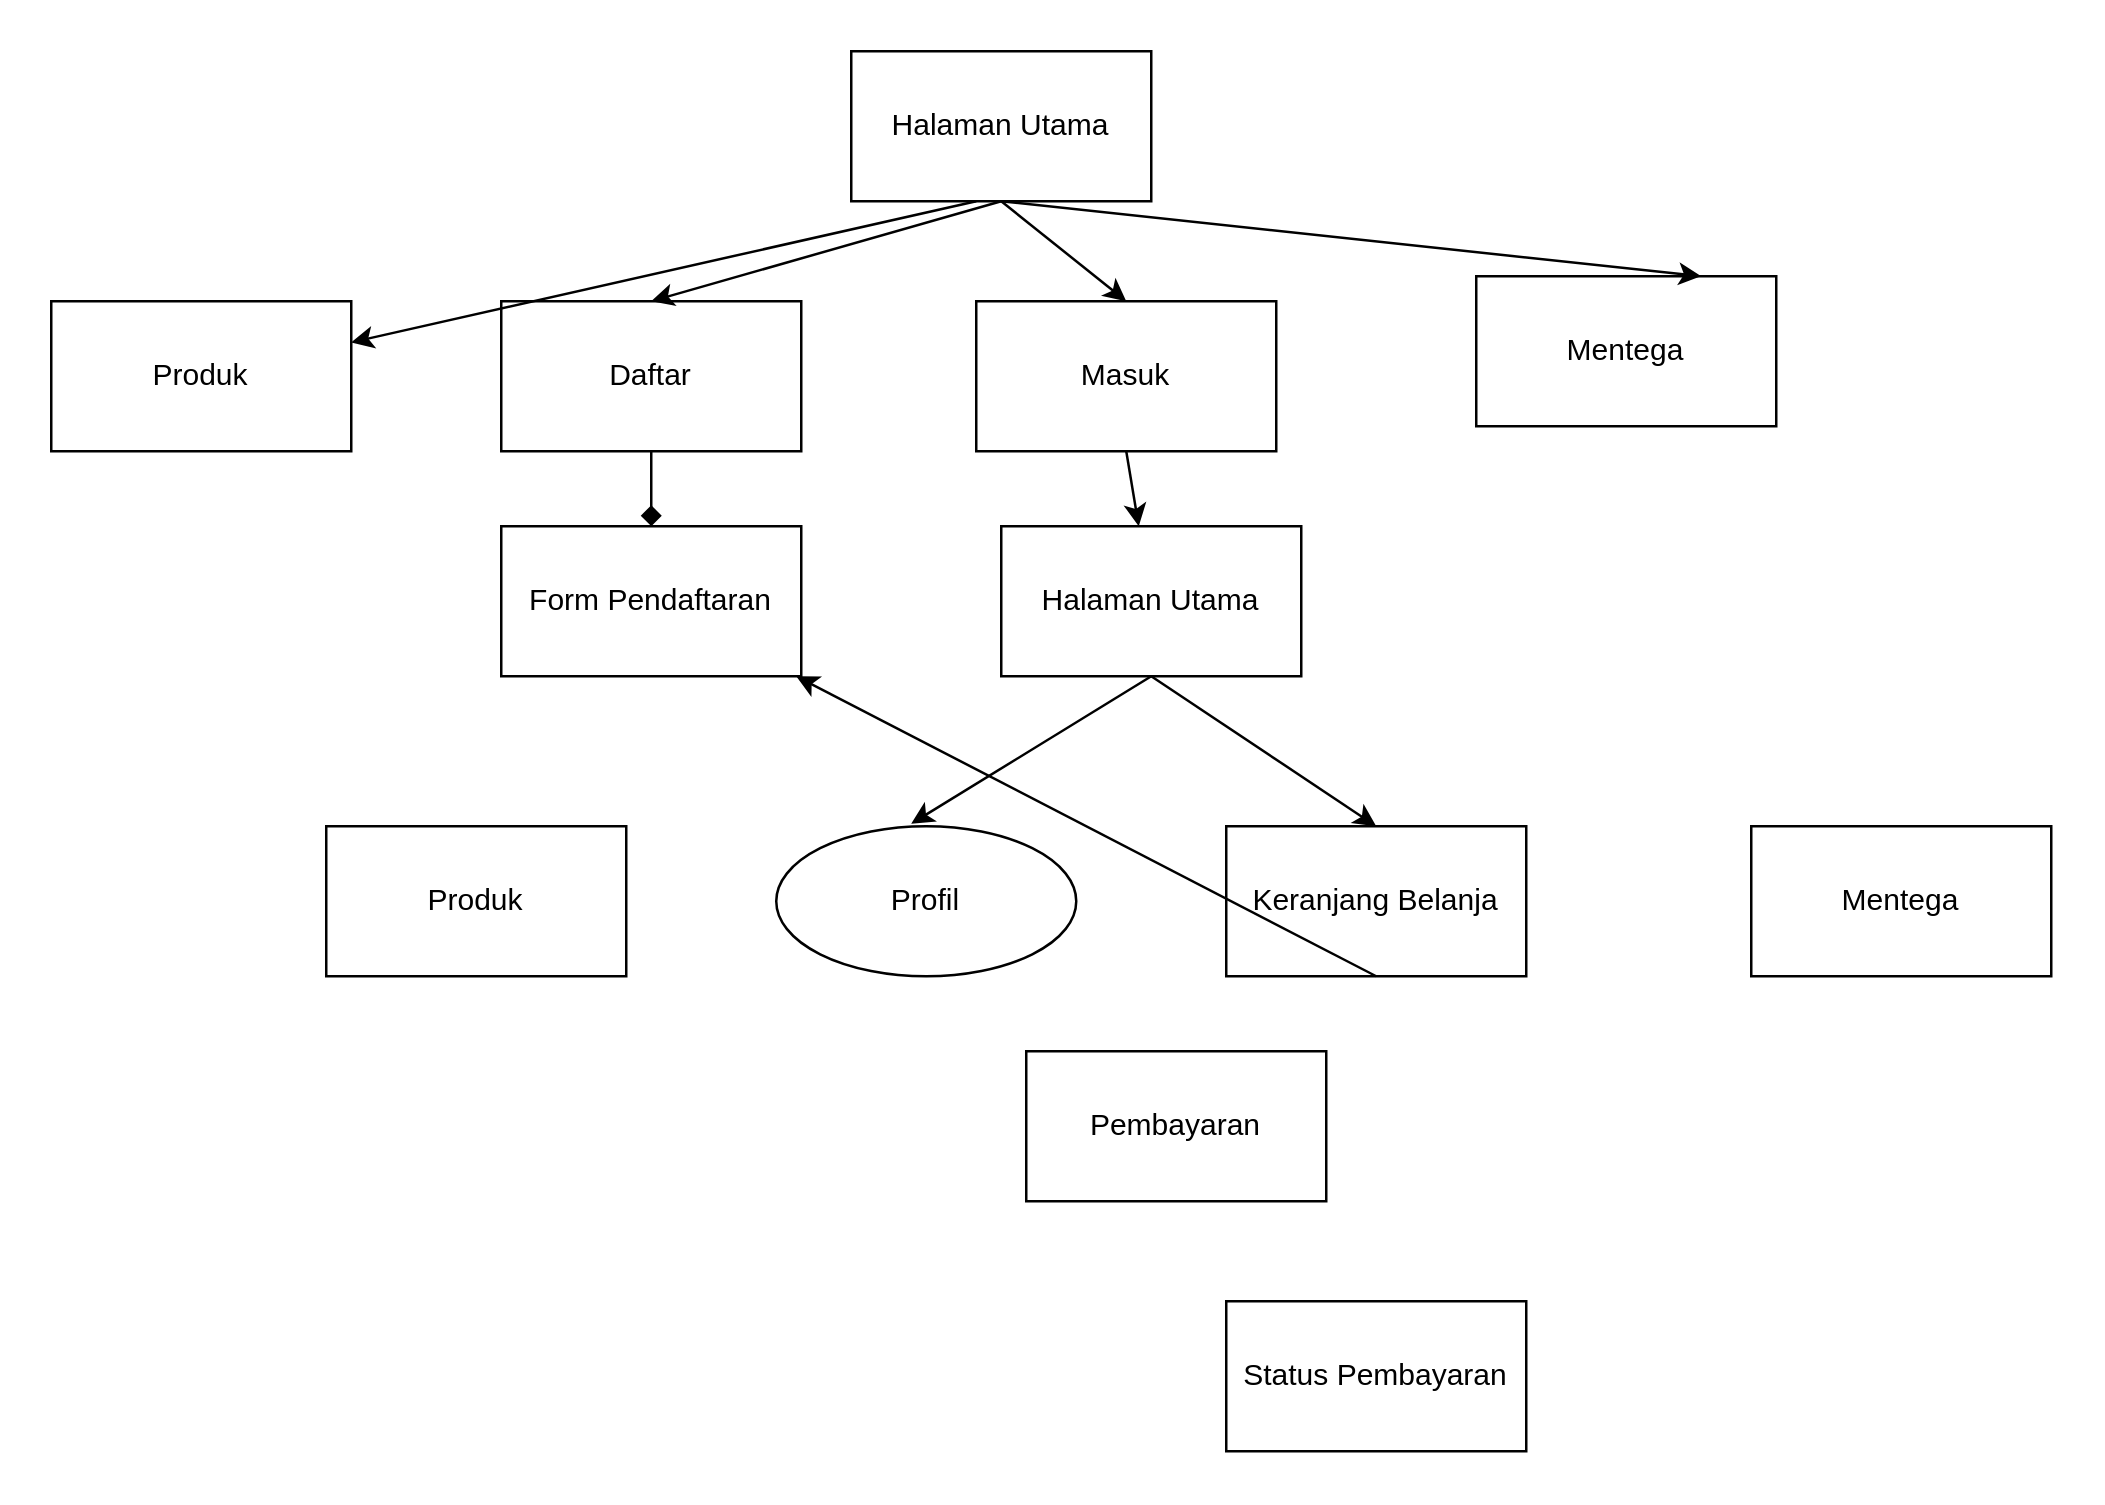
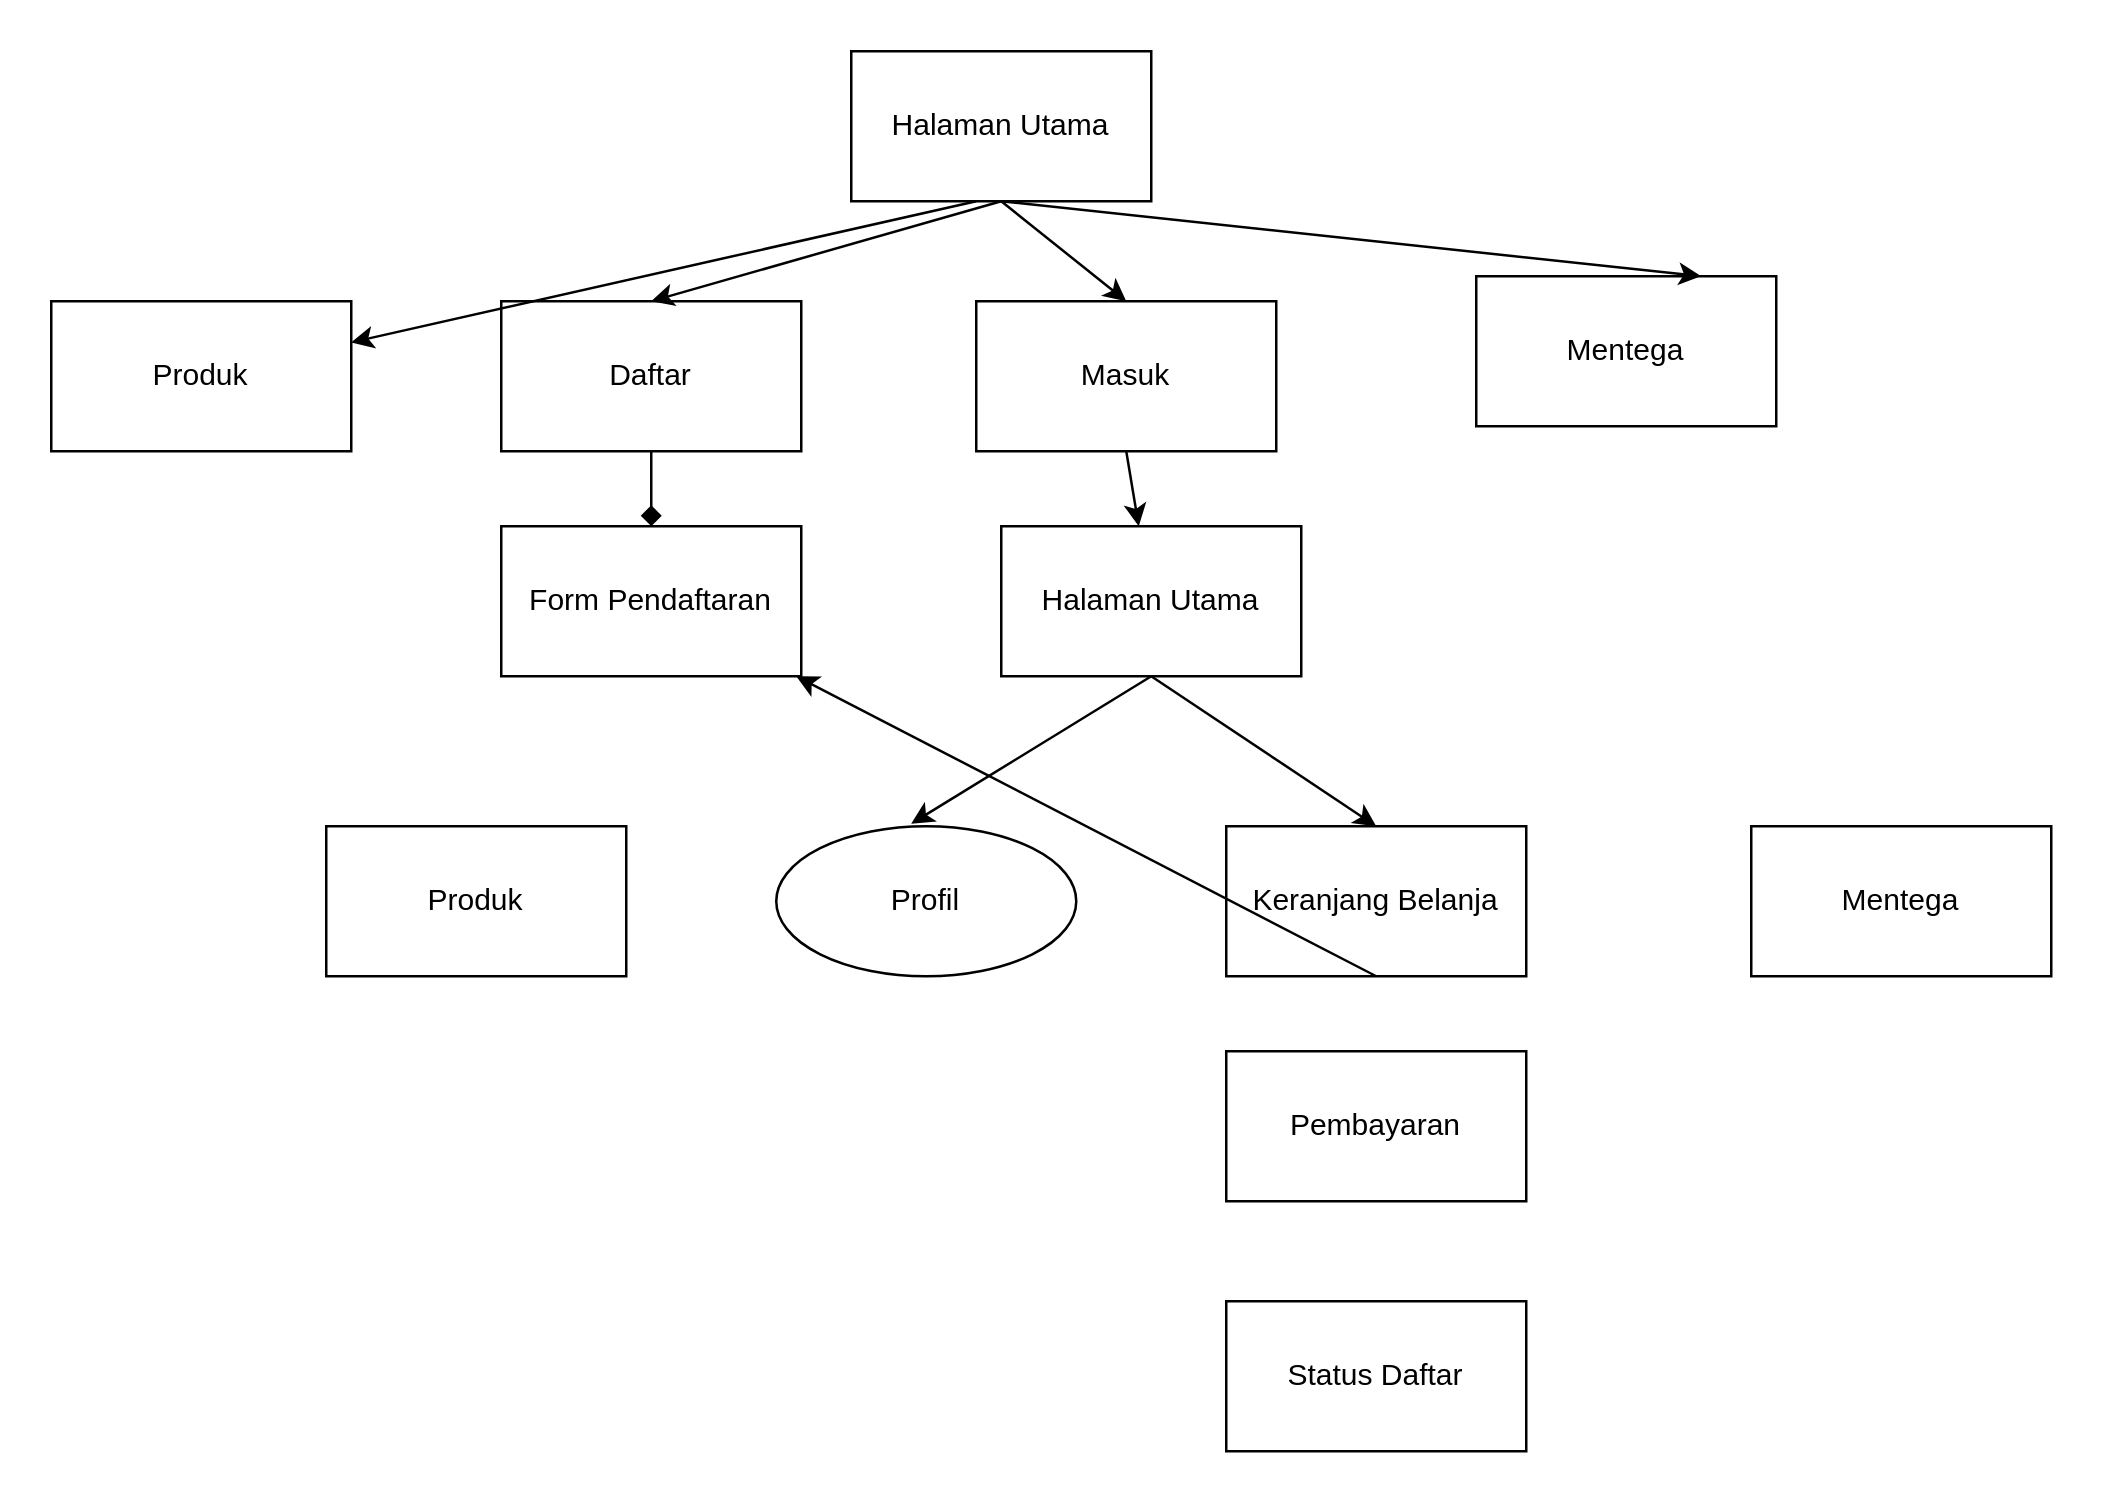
(1176, 1126) -> (1376, 1126)
(1376, 1376) -> (1376, 1376)
